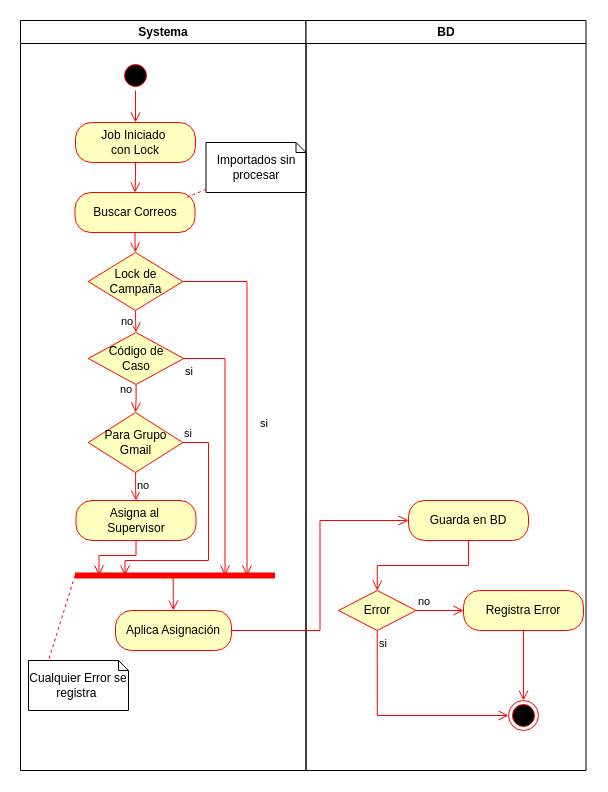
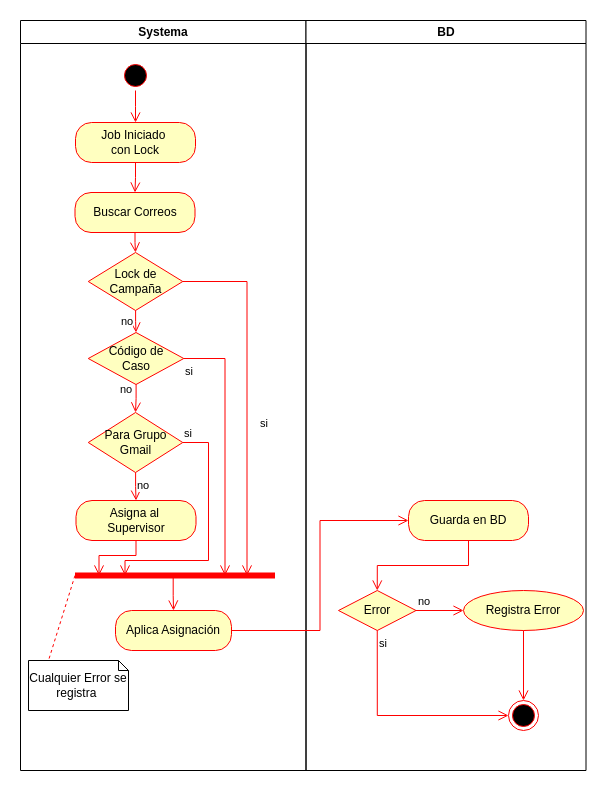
(256, 168) -> none
(196, 193) -> none
(524, 611) -> (524, 611)
